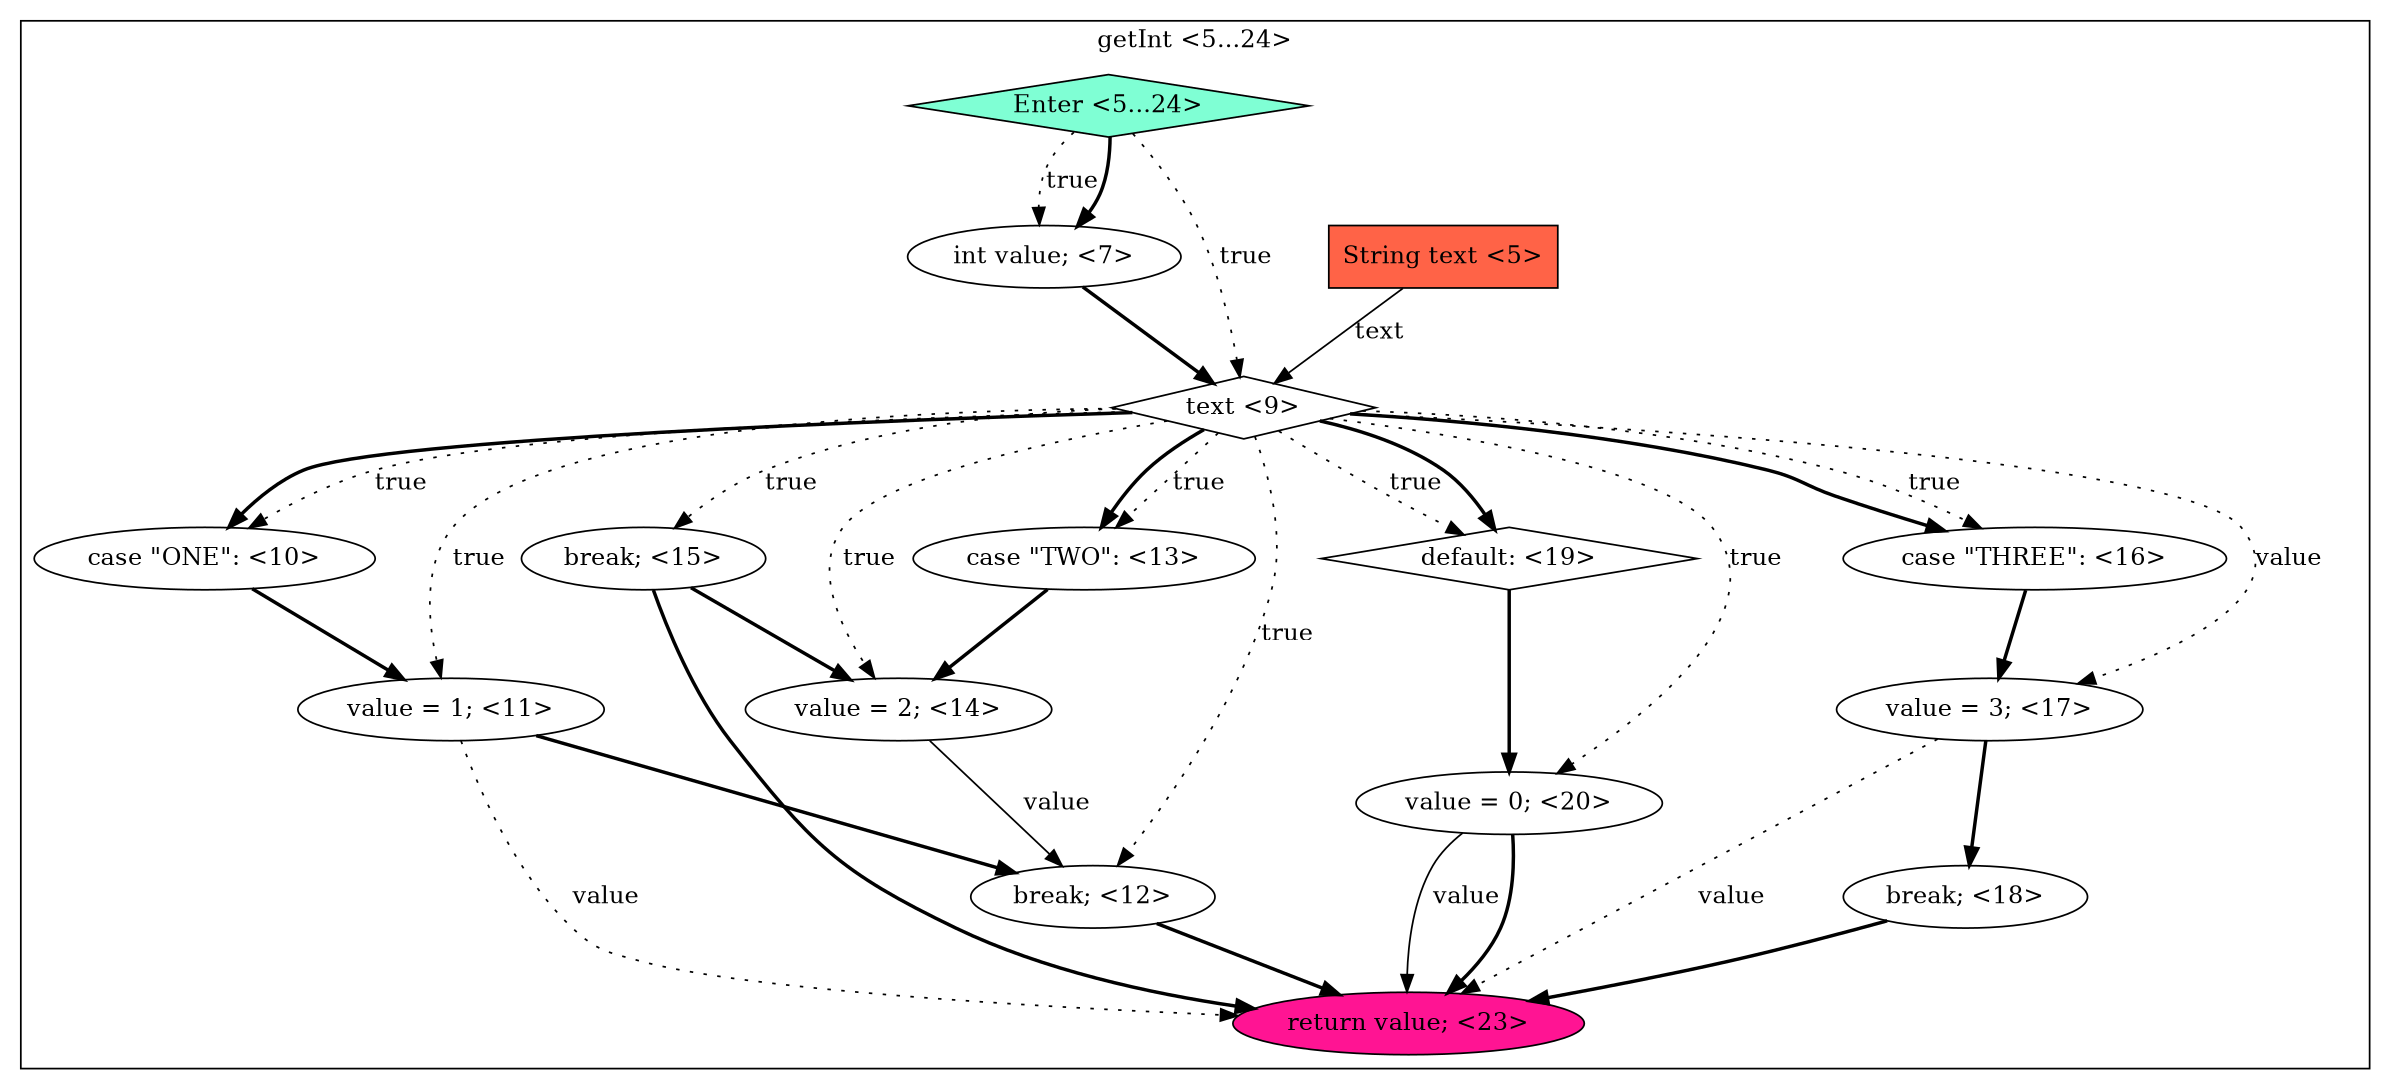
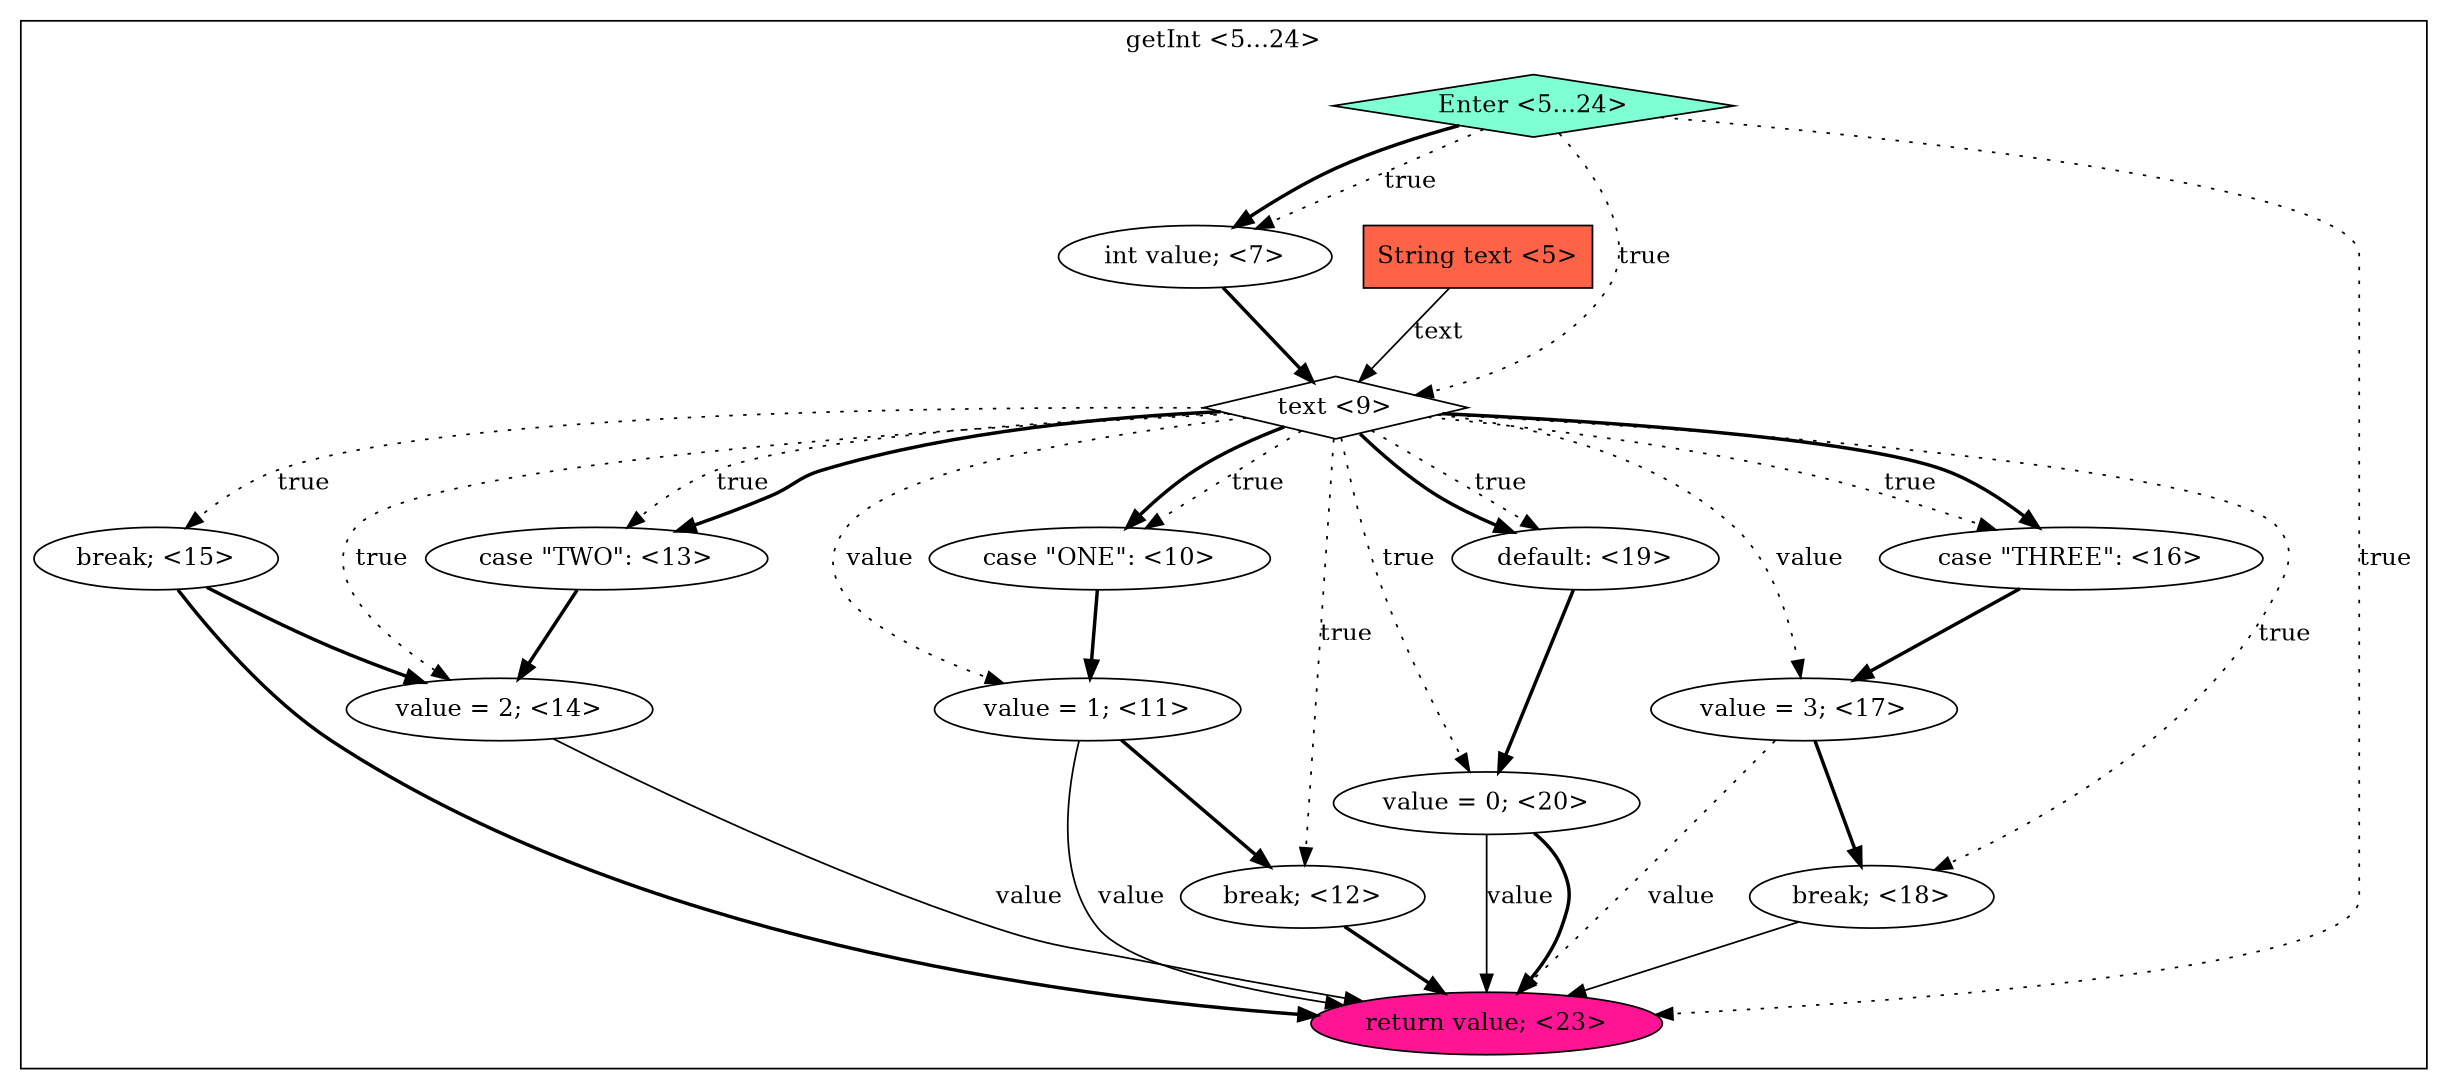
none -> (2112, 477)
(480, 559) -> (880, 559)
(1509, 559) -> (1586, 559)
none -> (2359, 569)
(990, 798) -> (937, 908)
(1718, 964) -> (1692, 956)
(782, 984) -> (1117, 943)
